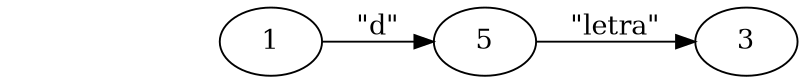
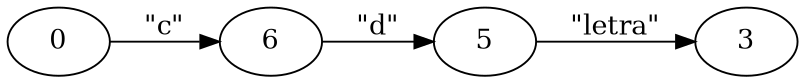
none -> (59, 42)
(271, 42) -> (271, 42)
